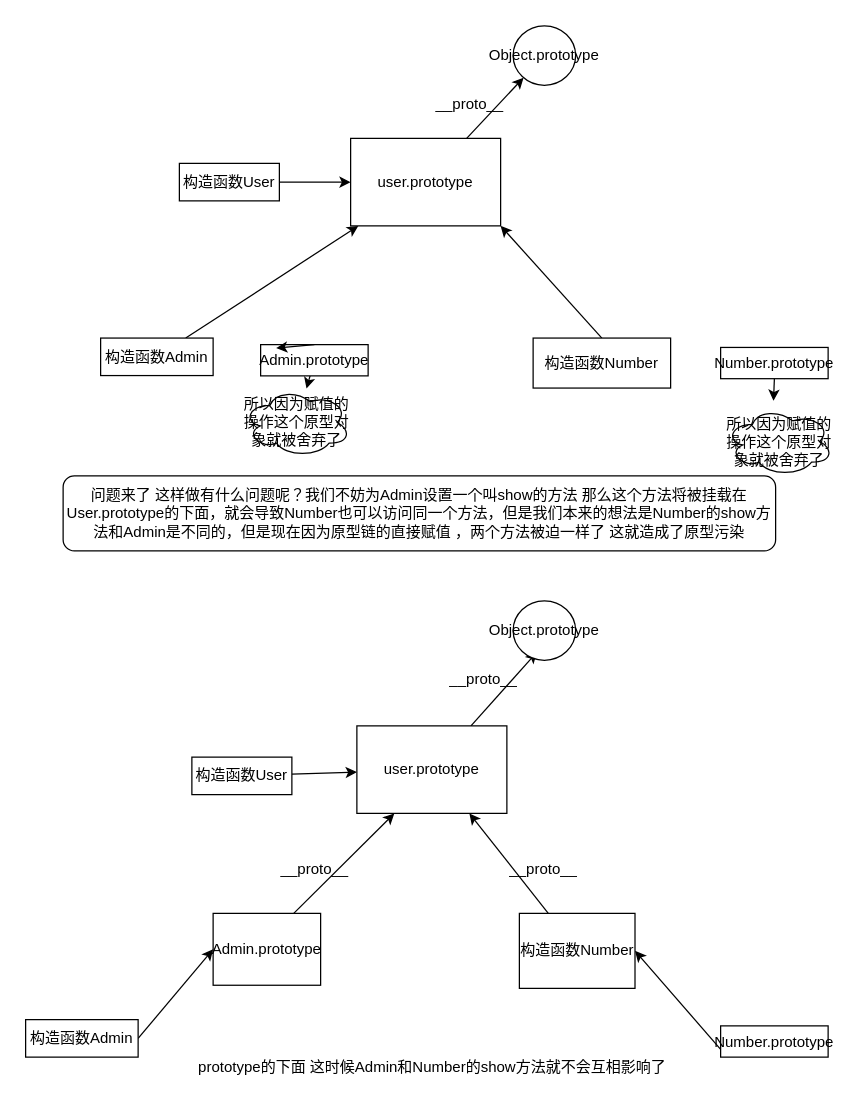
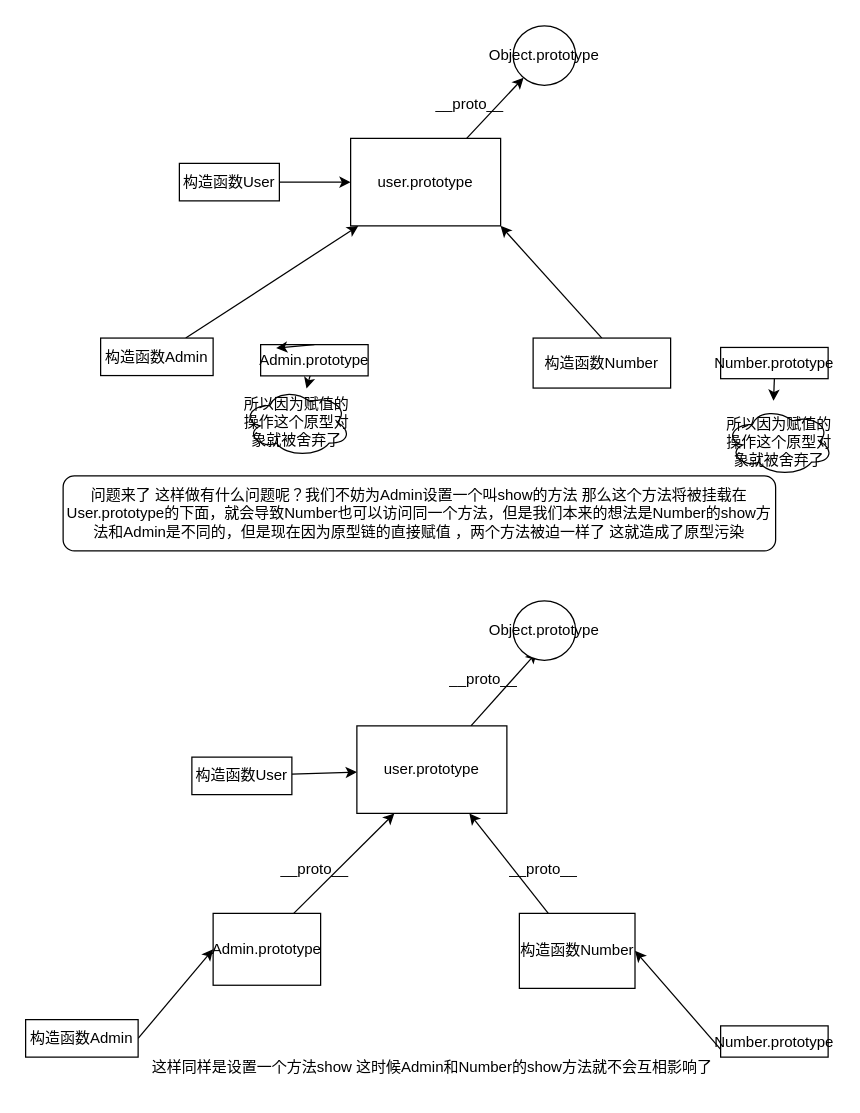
(433, 1067) -> (433, 1067)
